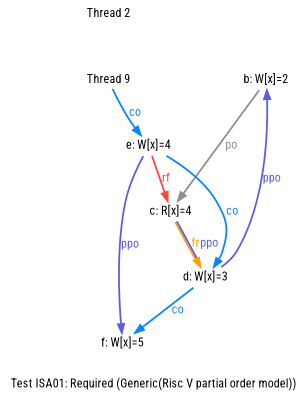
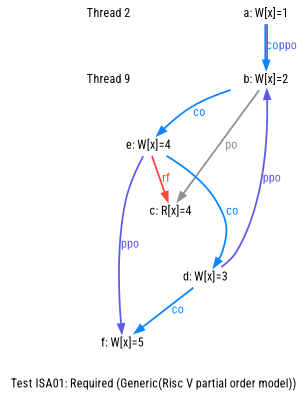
none -> (266, 14)
(123, 109) -> (195, 105)
(186, 240) -> none
